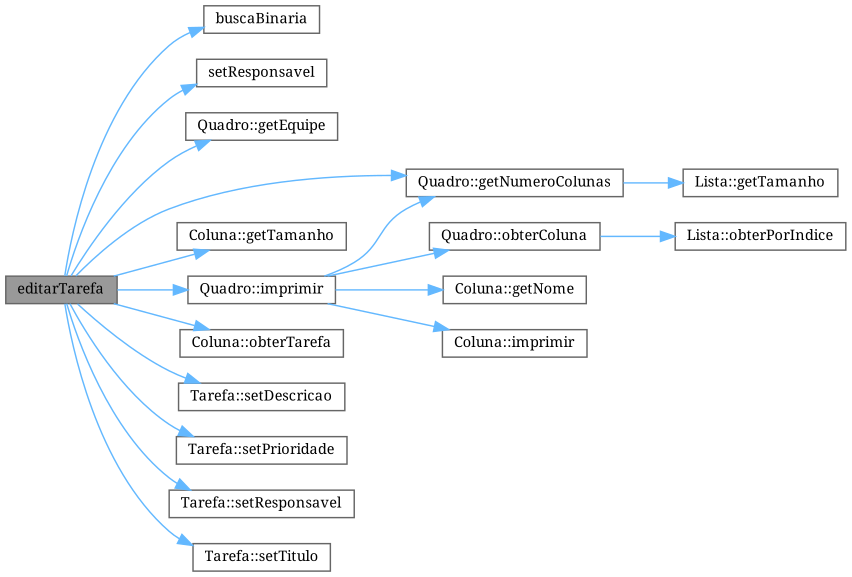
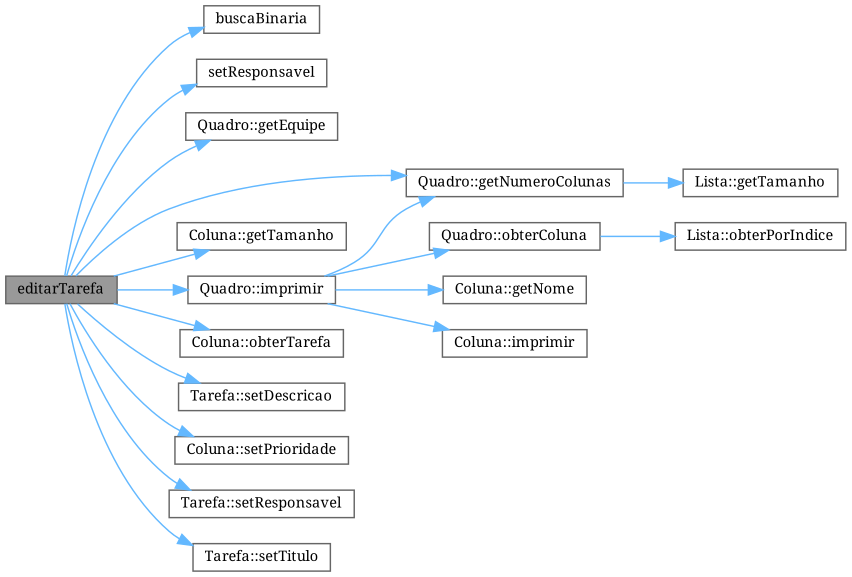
(262, 450) -> (262, 450)
